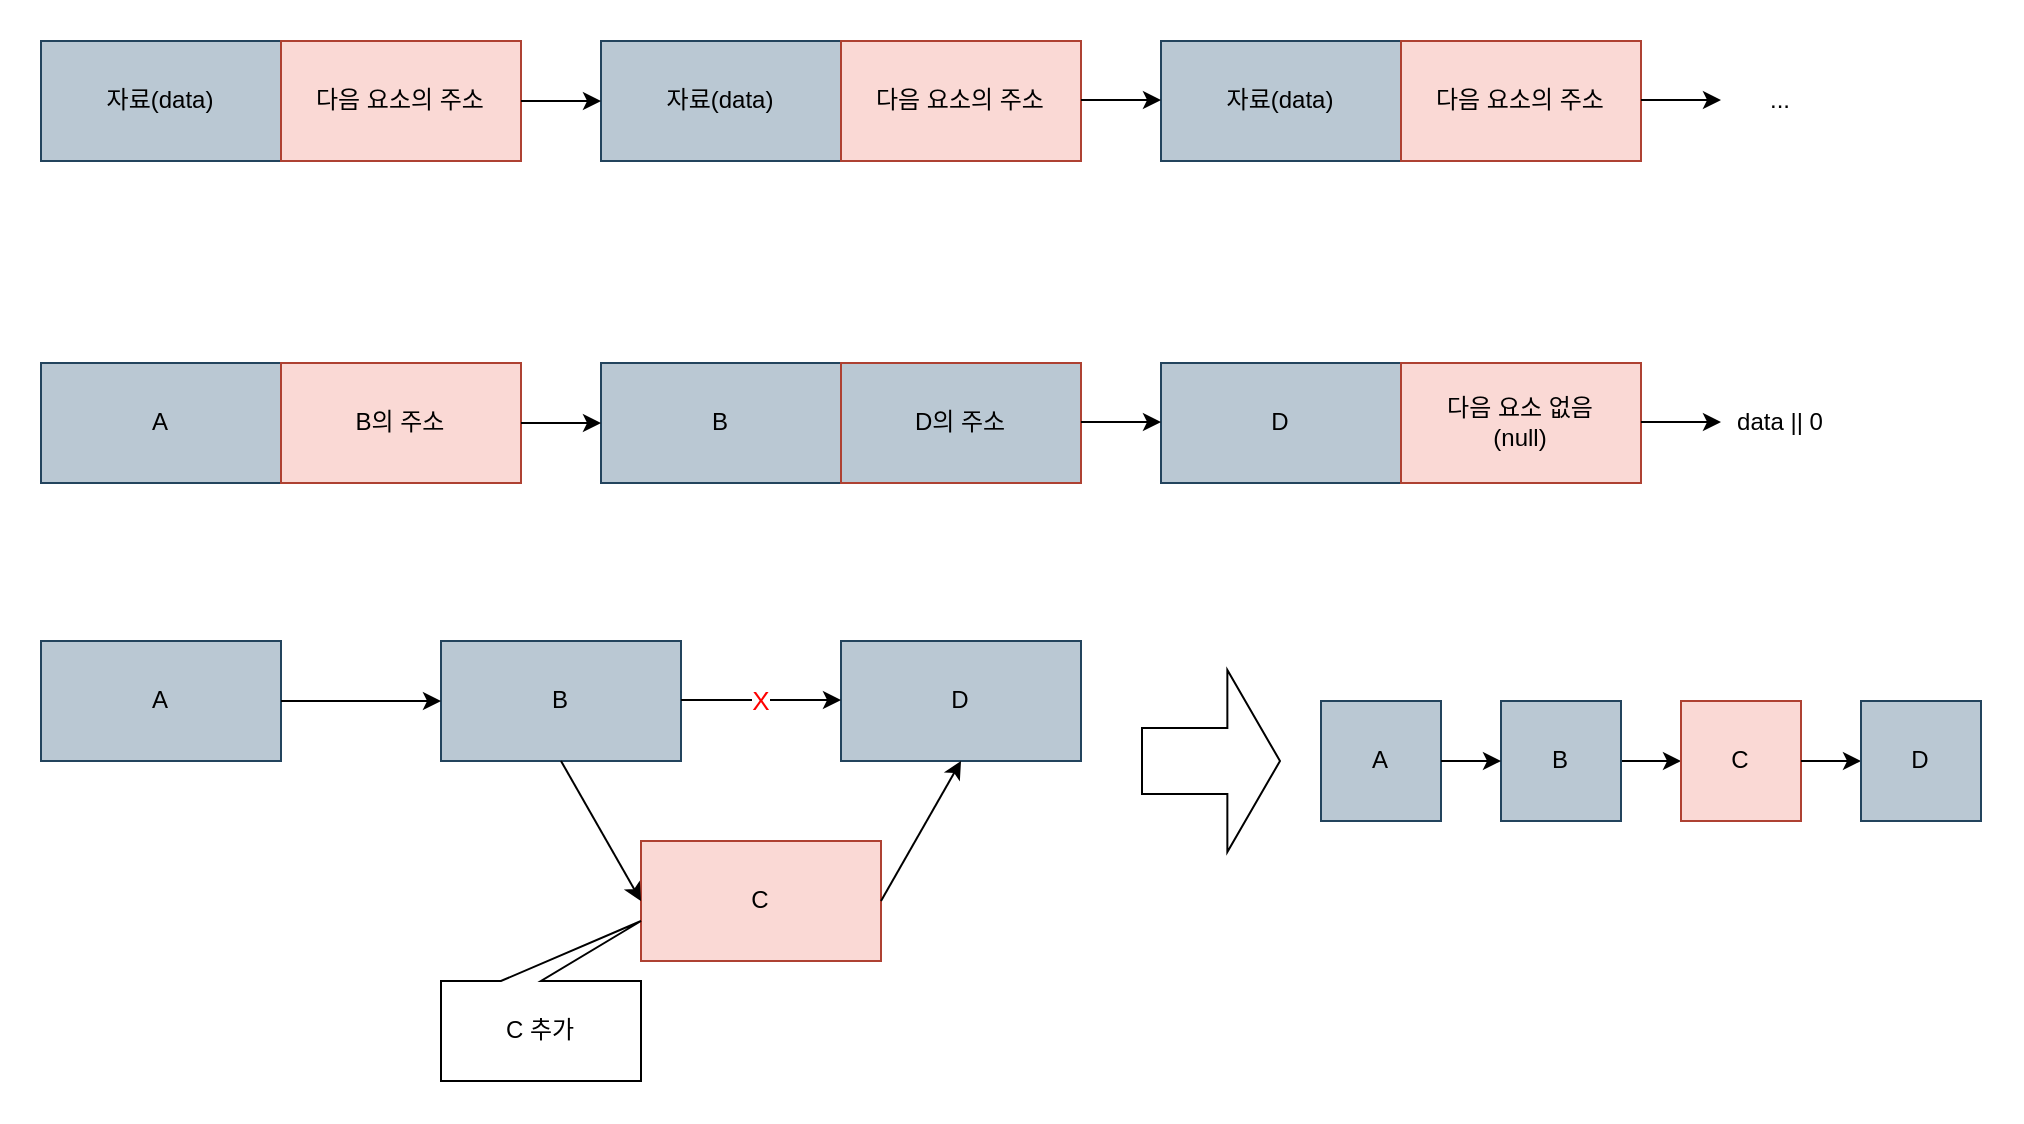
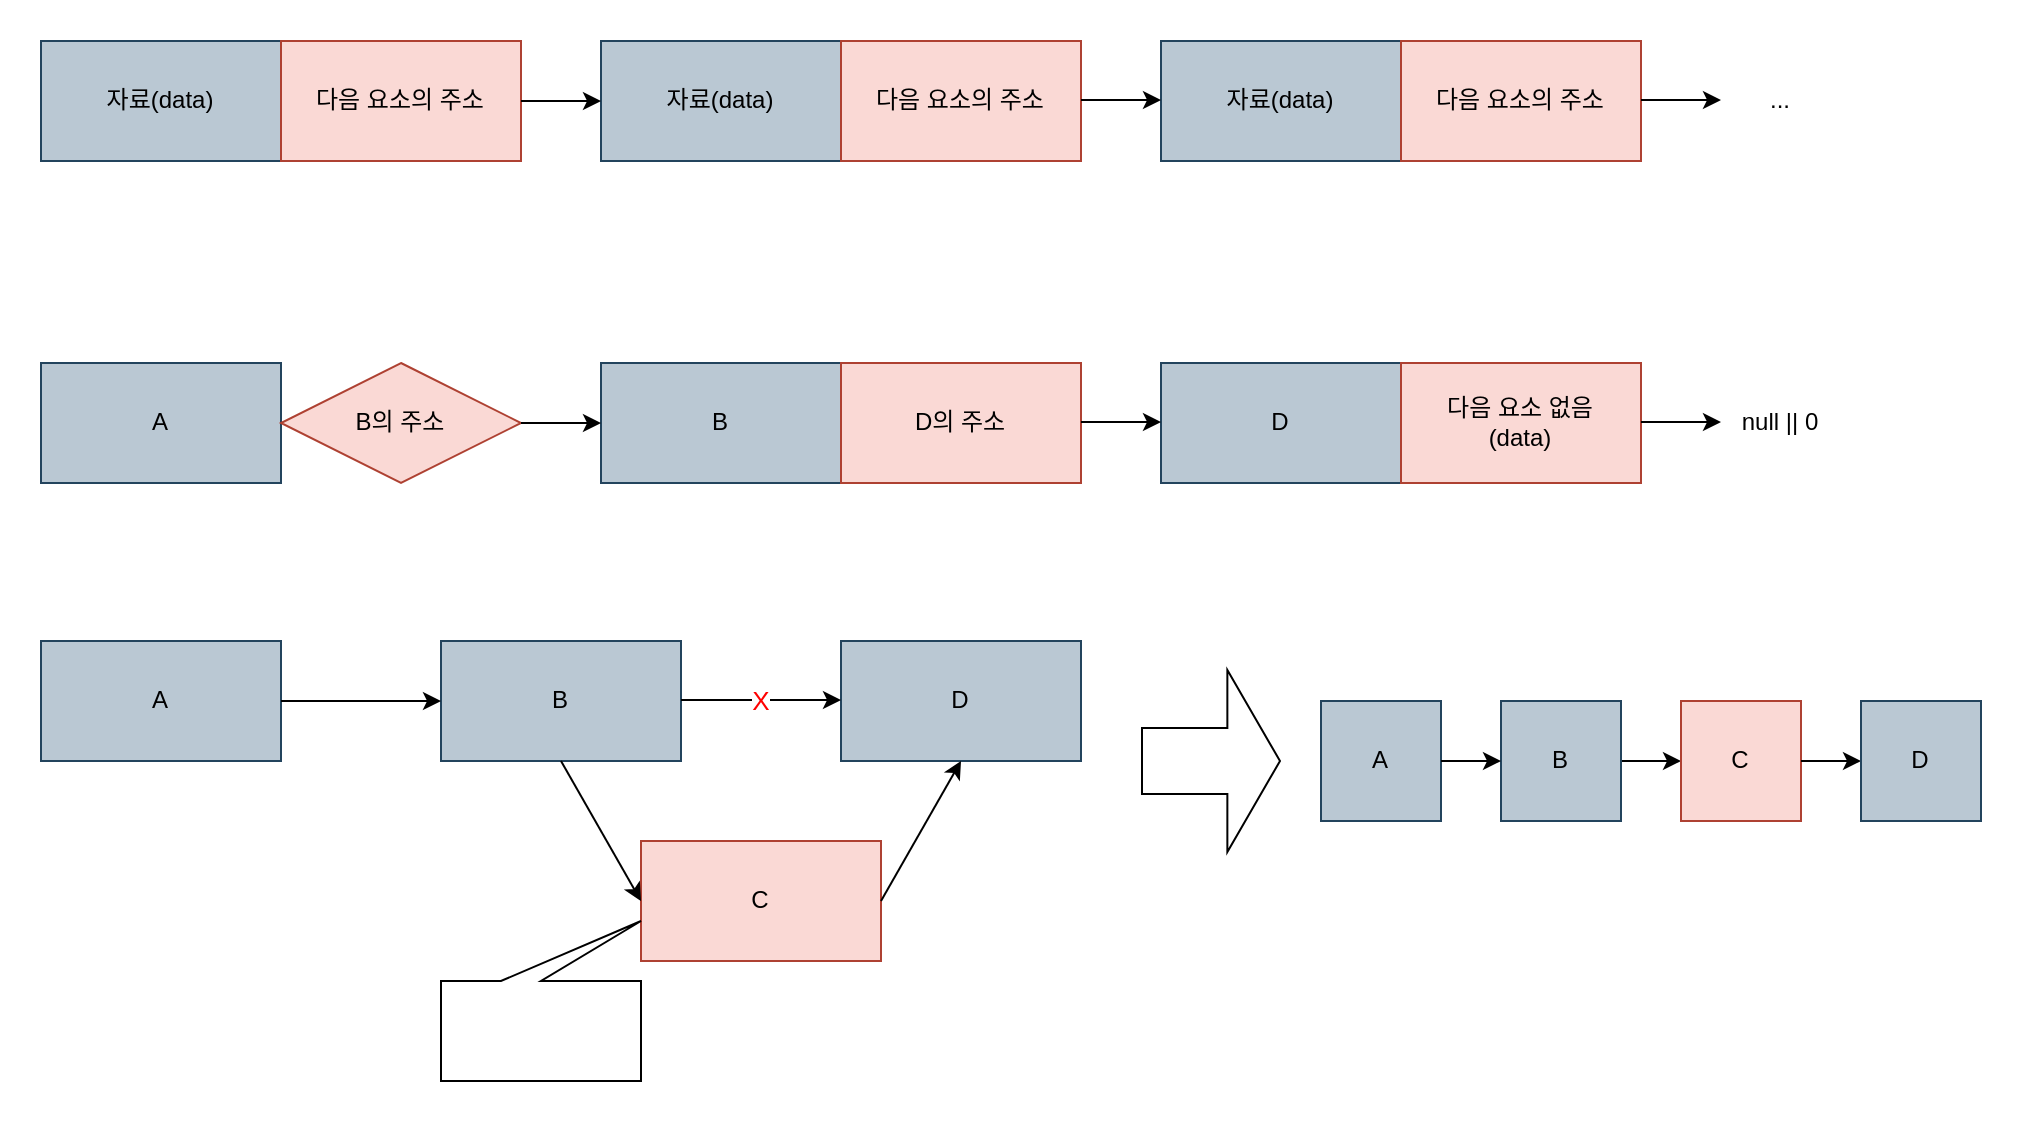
(401, 423) -> (401, 423)
(961, 423) -> (961, 423)
(1521, 423) -> (1521, 423)
(1781, 423) -> (1781, 423)
(541, 1031) -> none
